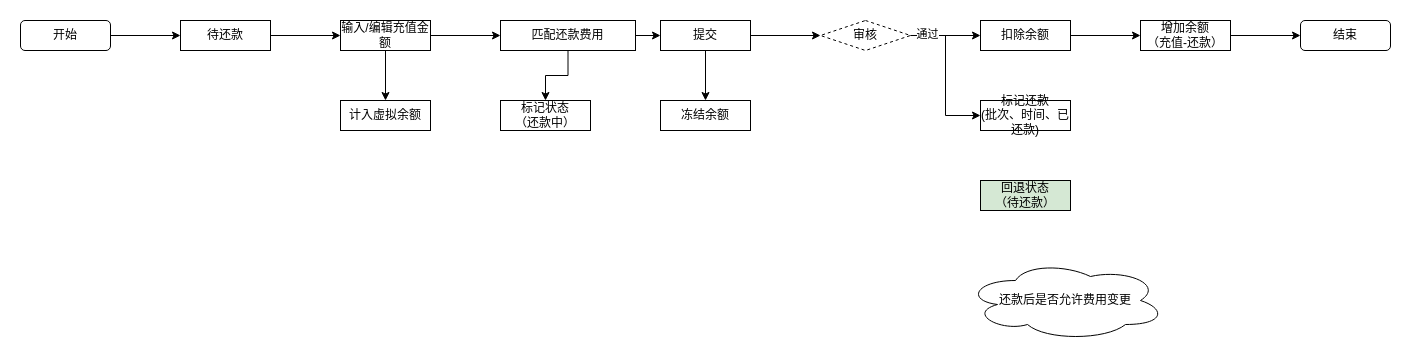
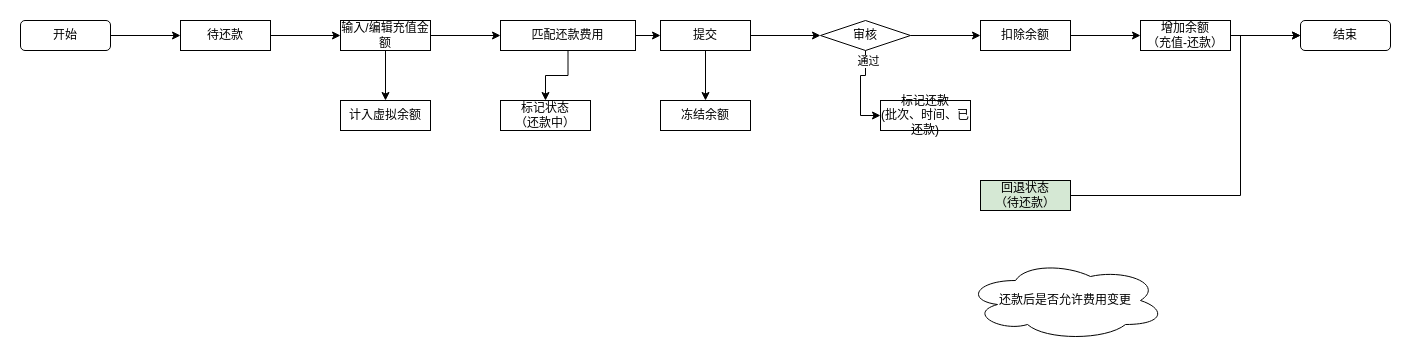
(866, 36) -> (866, 36)
(1026, 116) -> (926, 116)
none -> (1235, 196)
